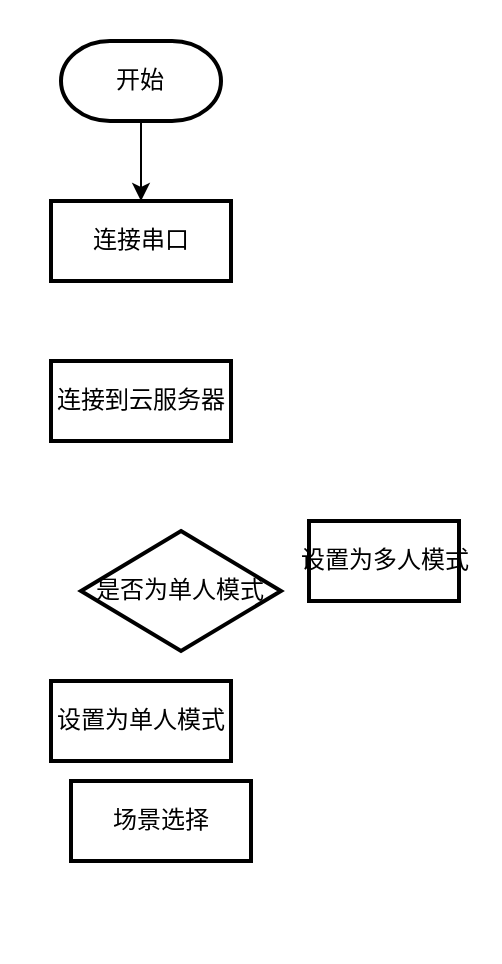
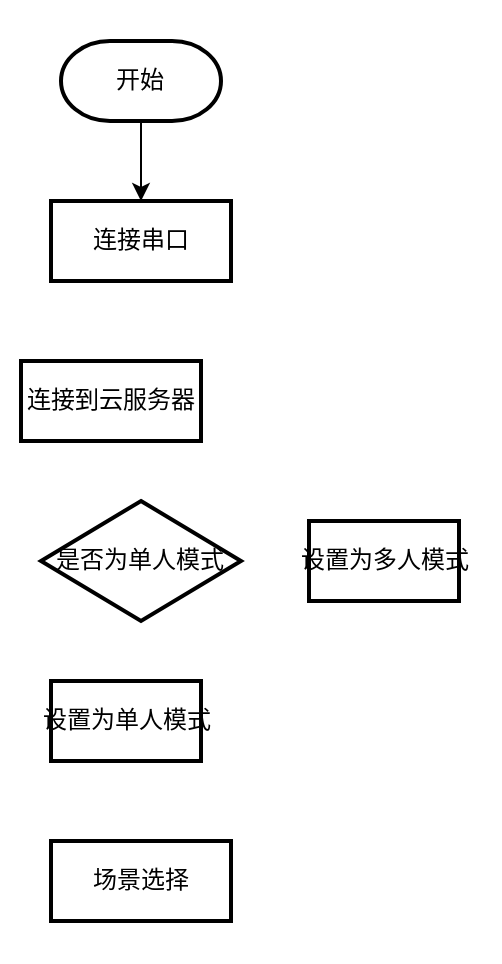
(141, 401) -> (111, 401)
(181, 591) -> (141, 561)
(141, 721) -> (126, 721)
(161, 821) -> (141, 881)
